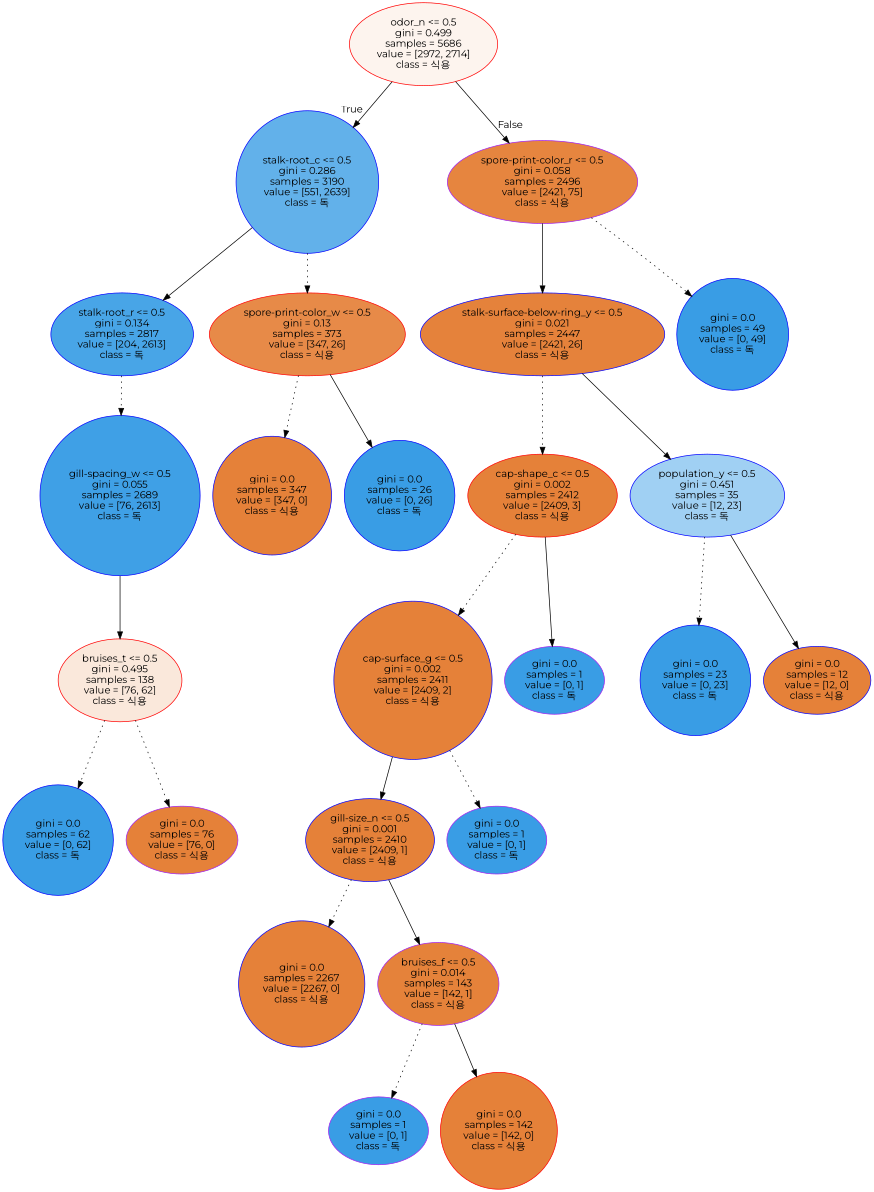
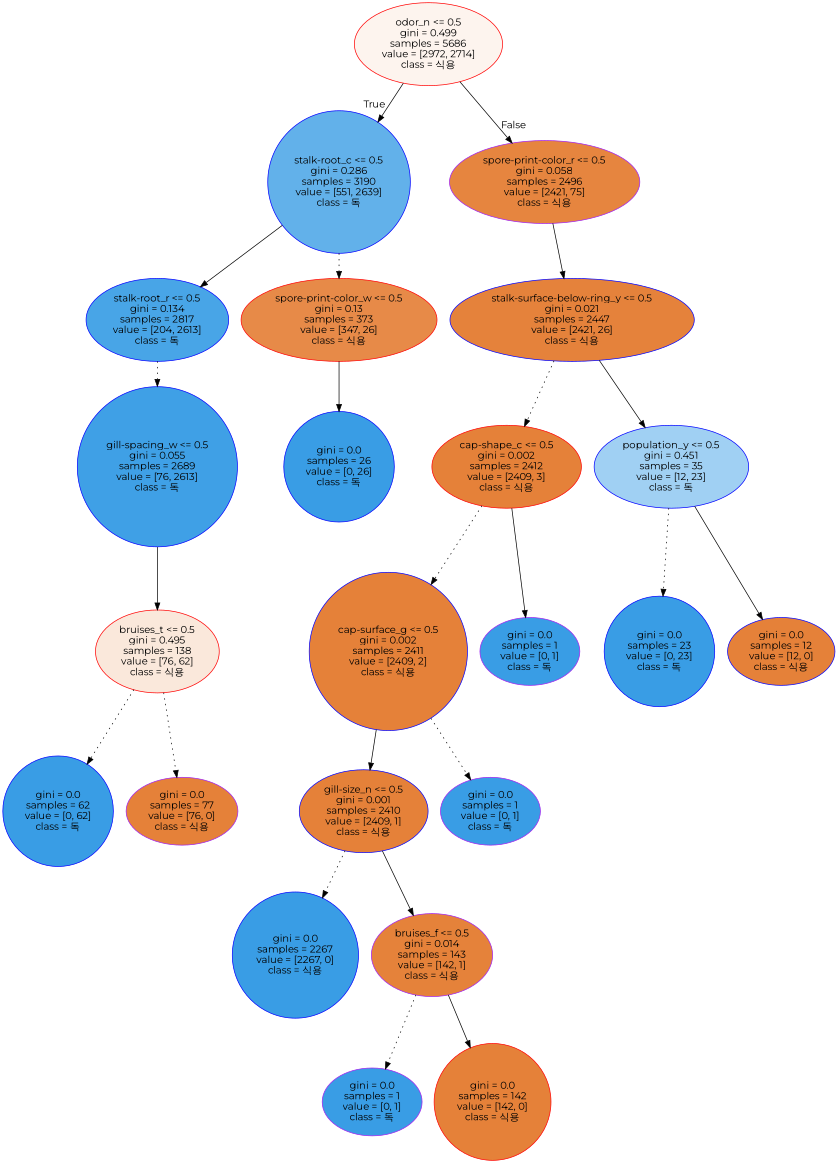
(733, 334) -> none
(272, 496) -> none
(182, 840) -> (182, 811)
(302, 984) -> (295, 955)
